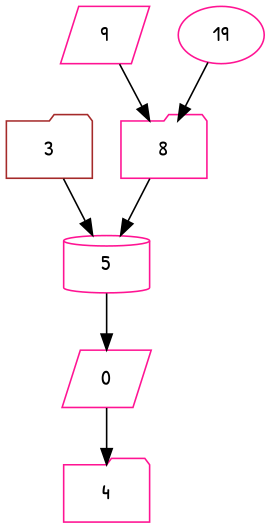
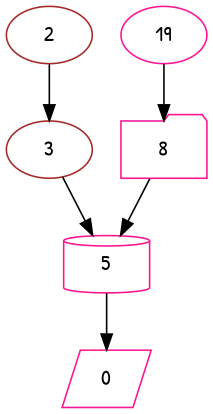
none -> (49, 35)
(105, 35) -> none
(49, 150) -> (49, 150)
(107, 493) -> none
